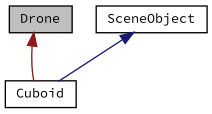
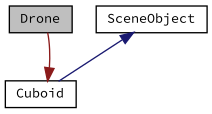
(32, 64) -> (50, 50)
